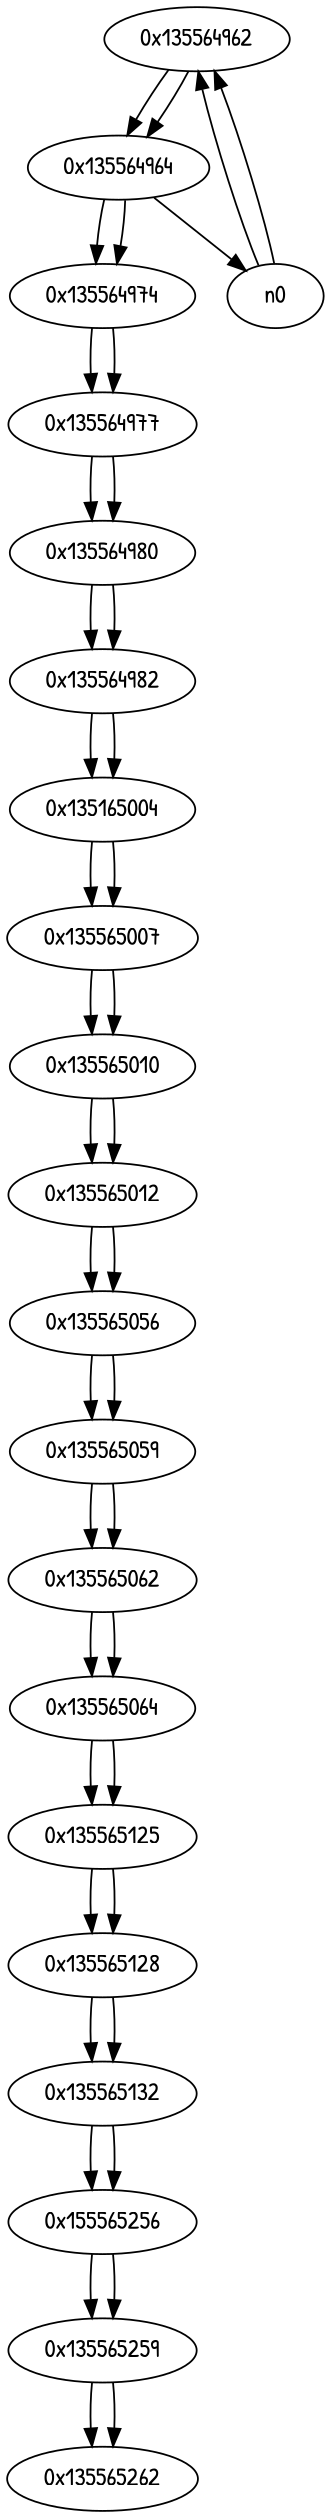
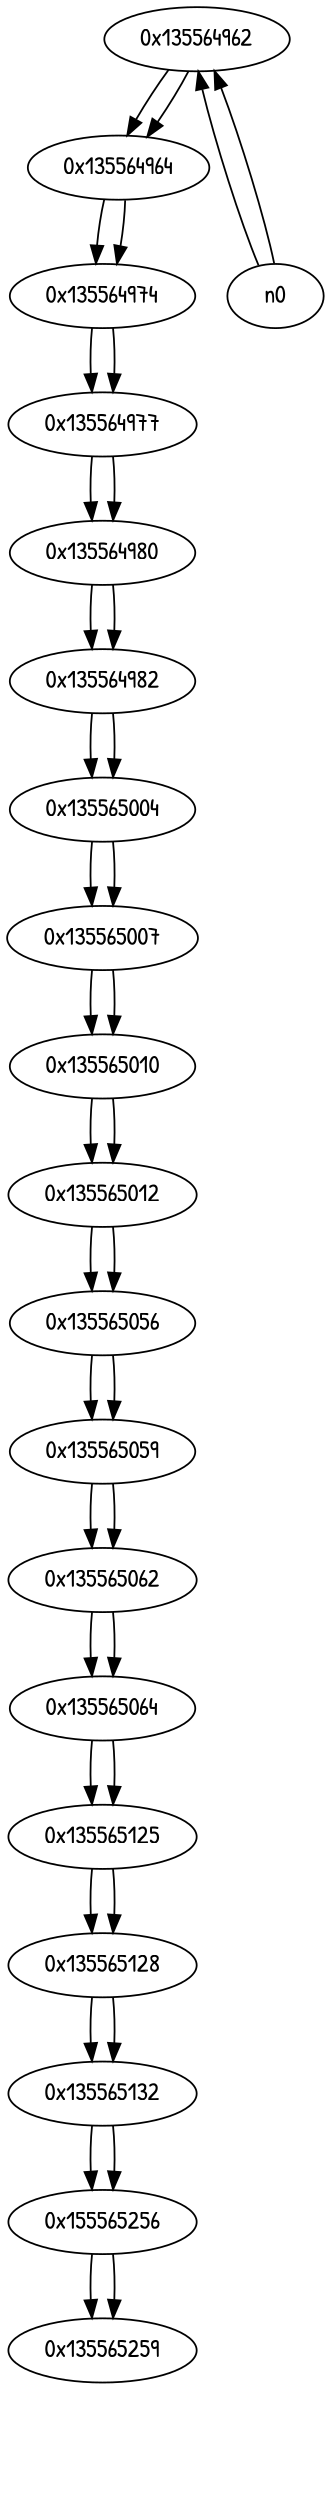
(193, 229) -> none
(103, 810) -> (103, 810)
(103, 2479) -> none
